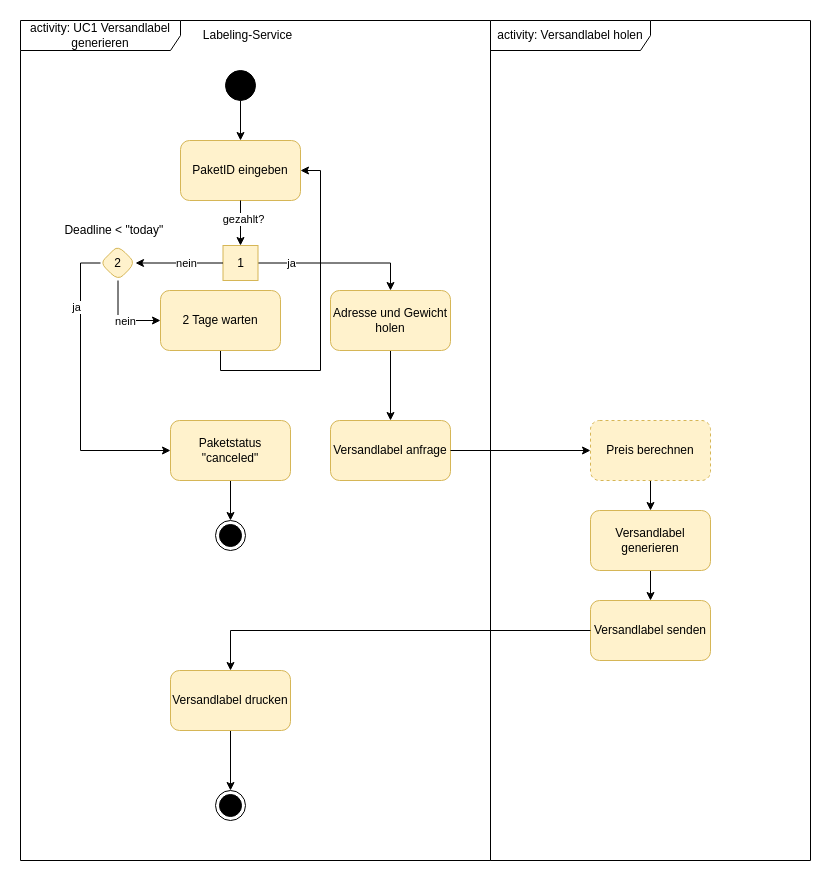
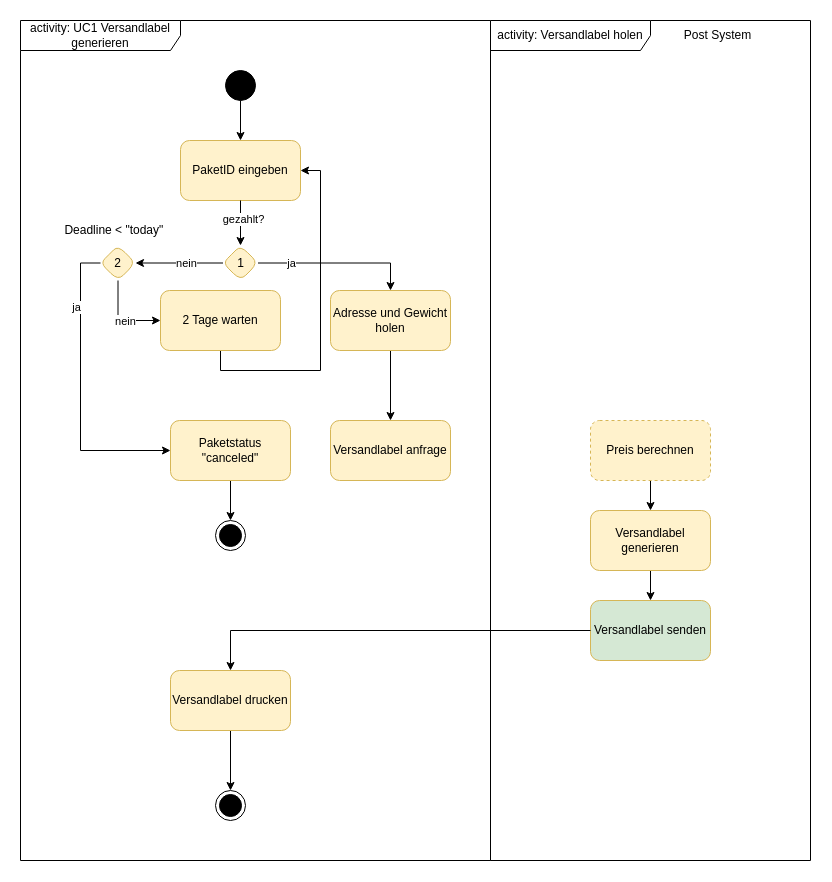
(248, 36) -> none
none -> (718, 36)
(241, 263) -> (241, 263)
(517, 451) -> none
(651, 631) -> (651, 631)
